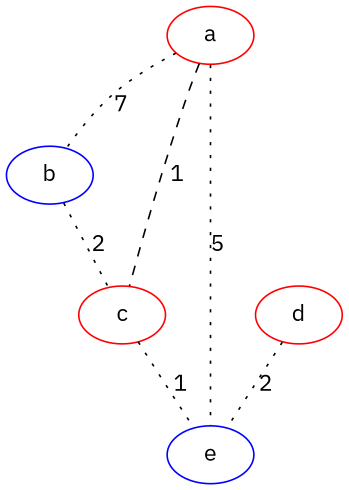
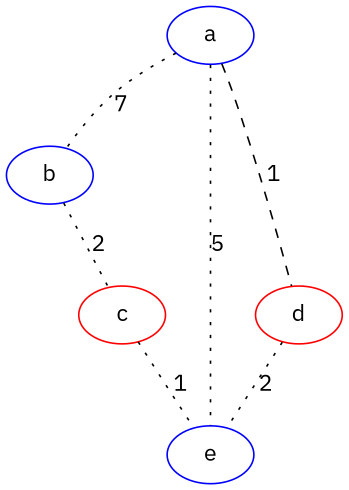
(211, 35) -> (211, 35)
(162, 174) -> (259, 174)
